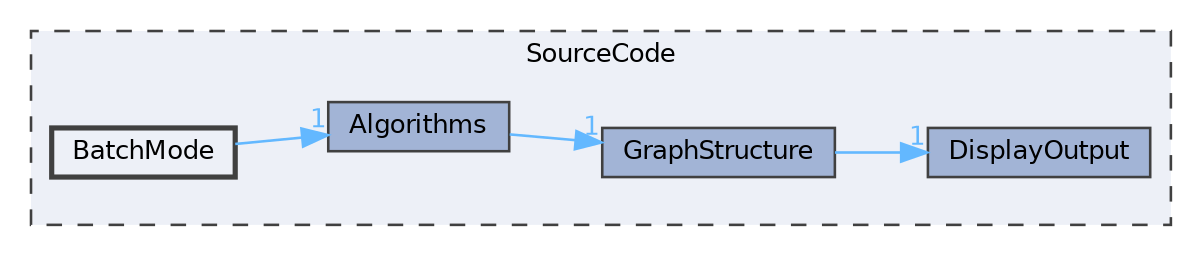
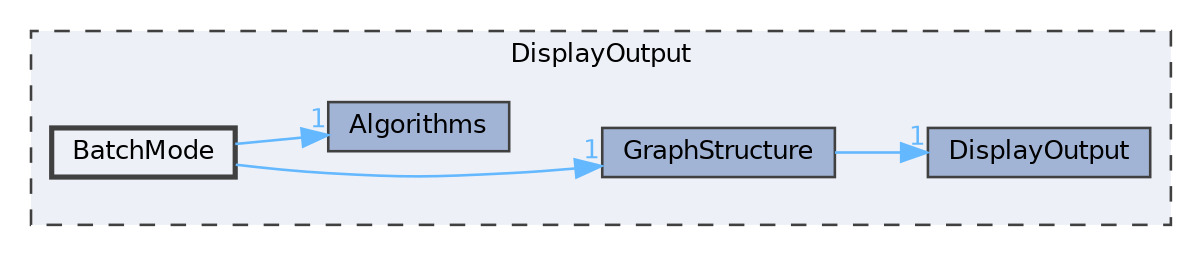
(601, 56) -> (601, 56)
(543, 137) -> (405, 176)
